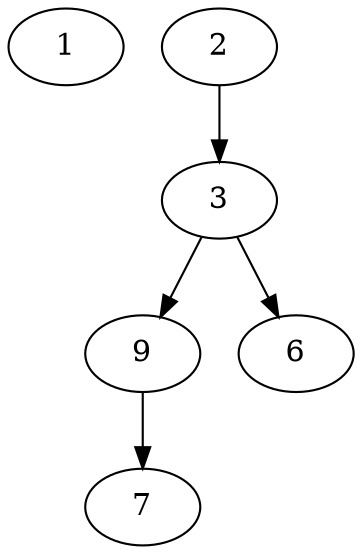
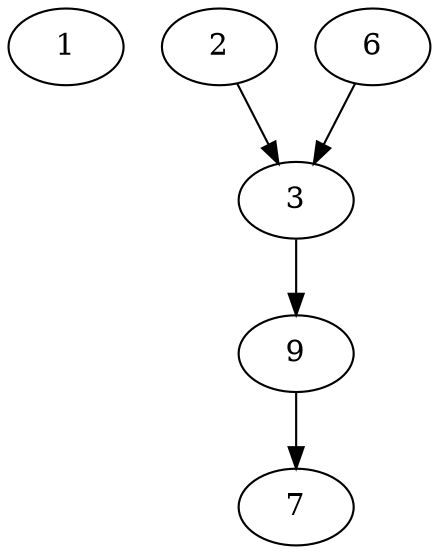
(253, 267) -> (339, 114)
